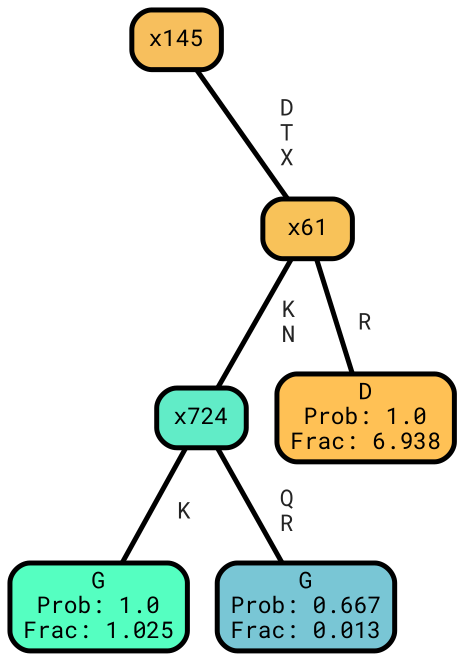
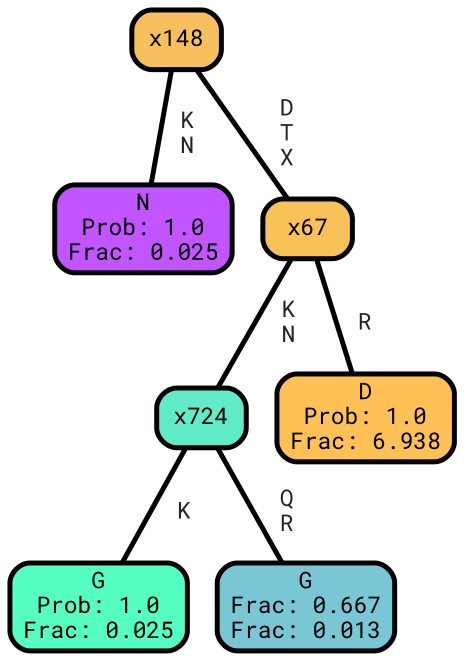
(177, 40) -> (177, 40)
none -> (143, 229)
(308, 229) -> (308, 229)
(99, 607) -> (99, 607)
(306, 607) -> (306, 607)
